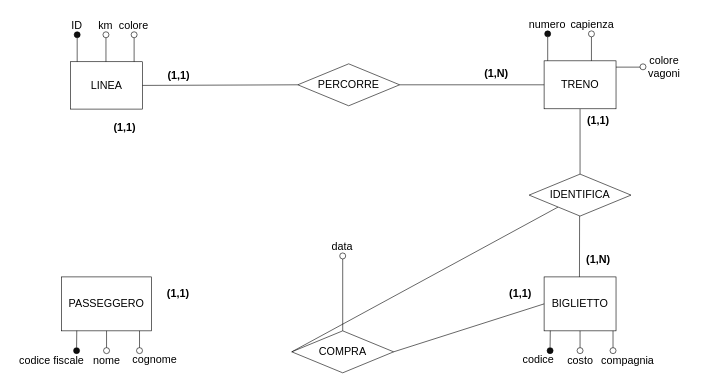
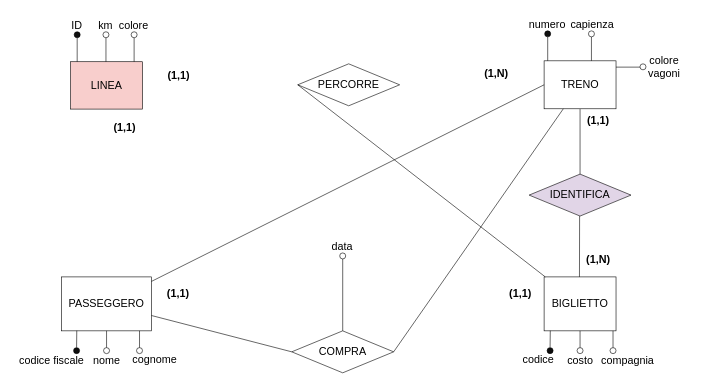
(221, 85) -> (421, 181)
(472, 85) -> (348, 183)
(107, 86) -> (107, 86)
(581, 195) -> (581, 195)
(371, 309) -> (222, 334)
(469, 328) -> (479, 231)
